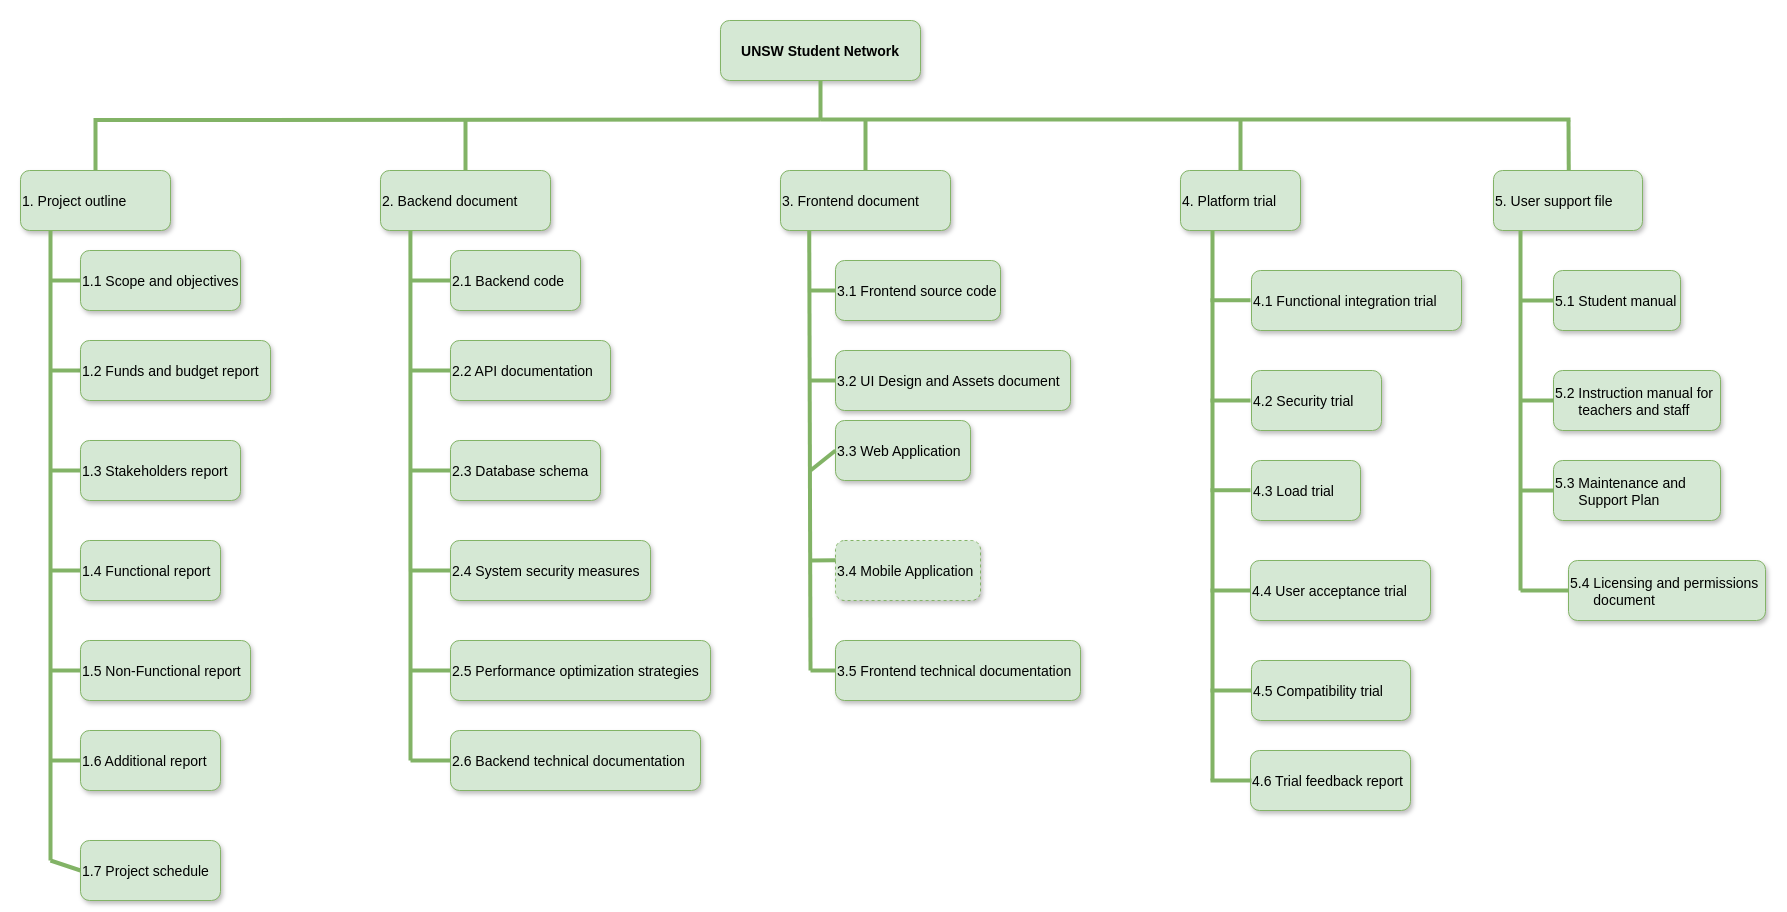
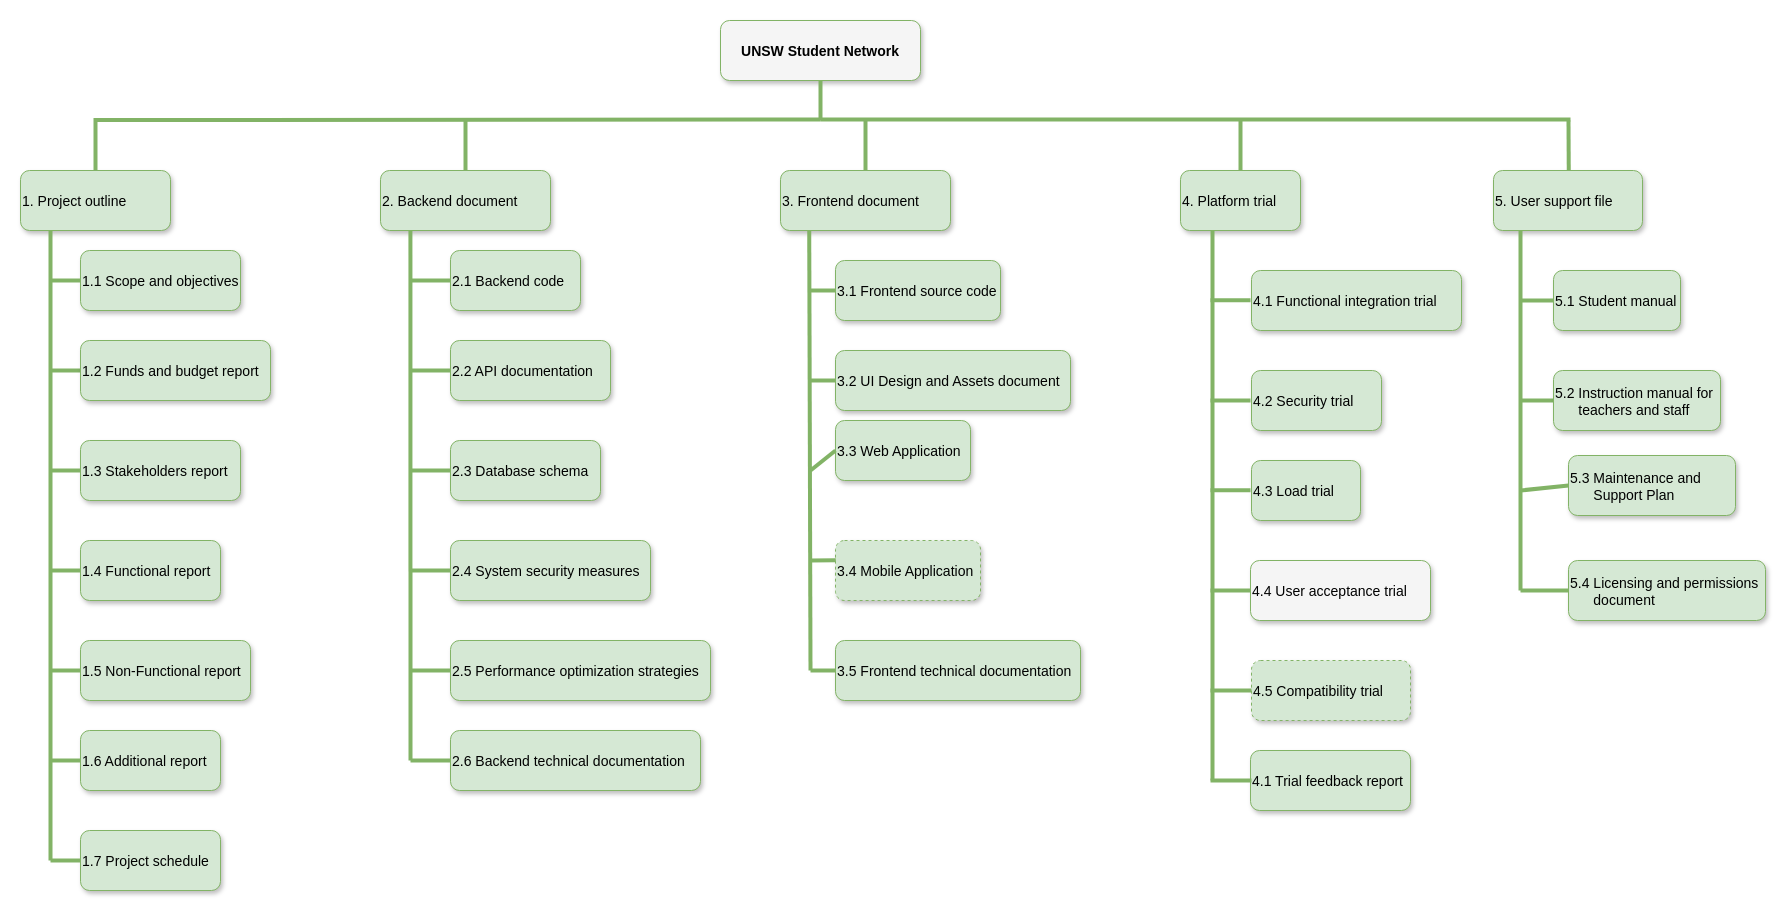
(821, 51) -> (821, 51)
(1637, 491) -> (1652, 486)
(1341, 591) -> (1341, 591)
(1331, 691) -> (1331, 691)
(1339, 781) -> (1339, 781)
(151, 871) -> (151, 861)
